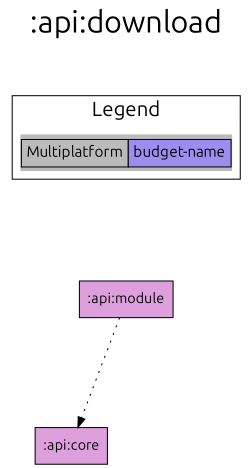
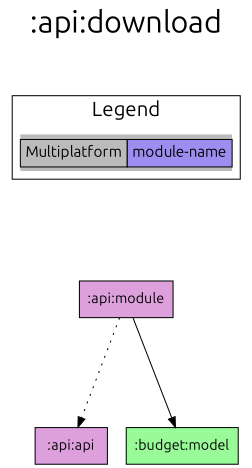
(180, 152) -> (180, 152)
(71, 446) -> (71, 446)
none -> (182, 446)
